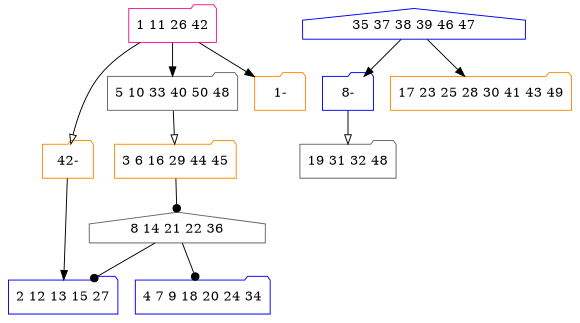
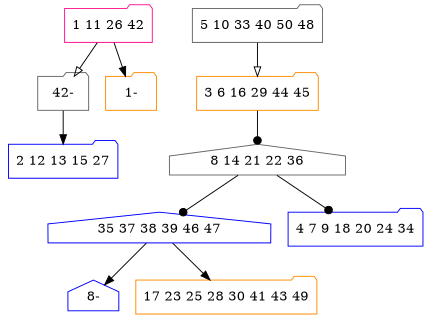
(173, 55) -> none
(348, 93) -> (93, 297)
(68, 161) -> (63, 93)
(348, 161) -> none
(126, 260) -> (212, 193)
